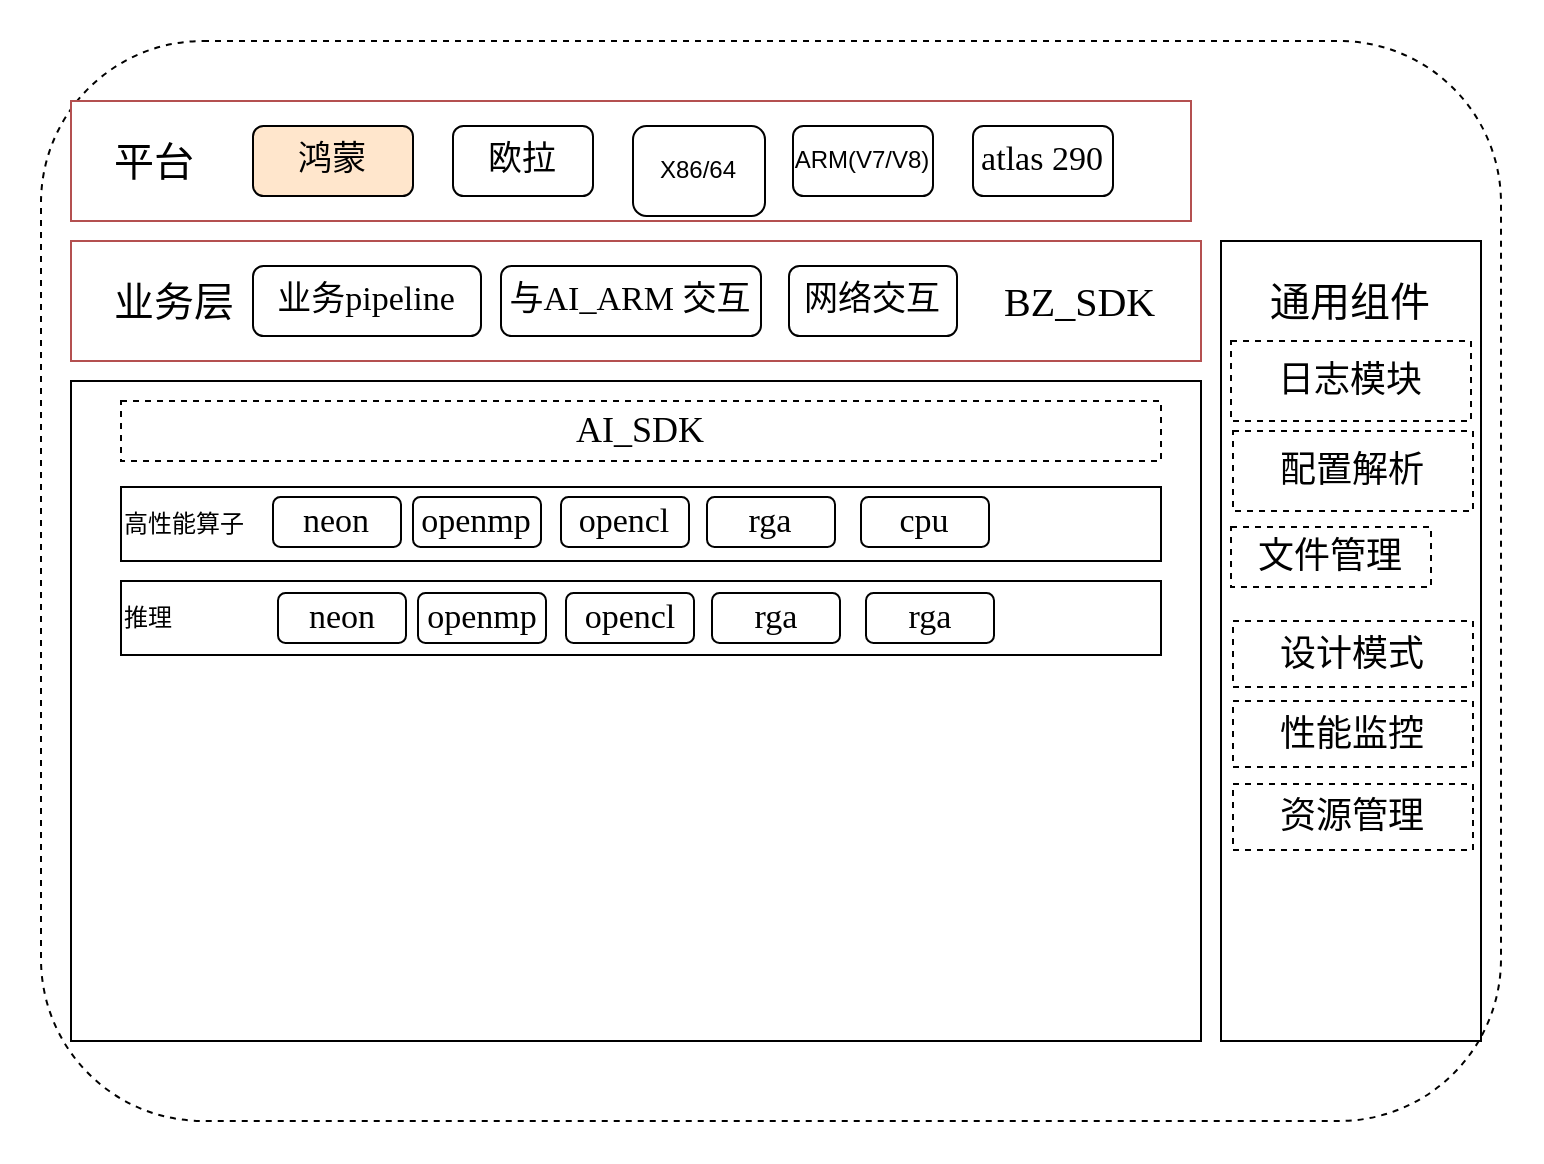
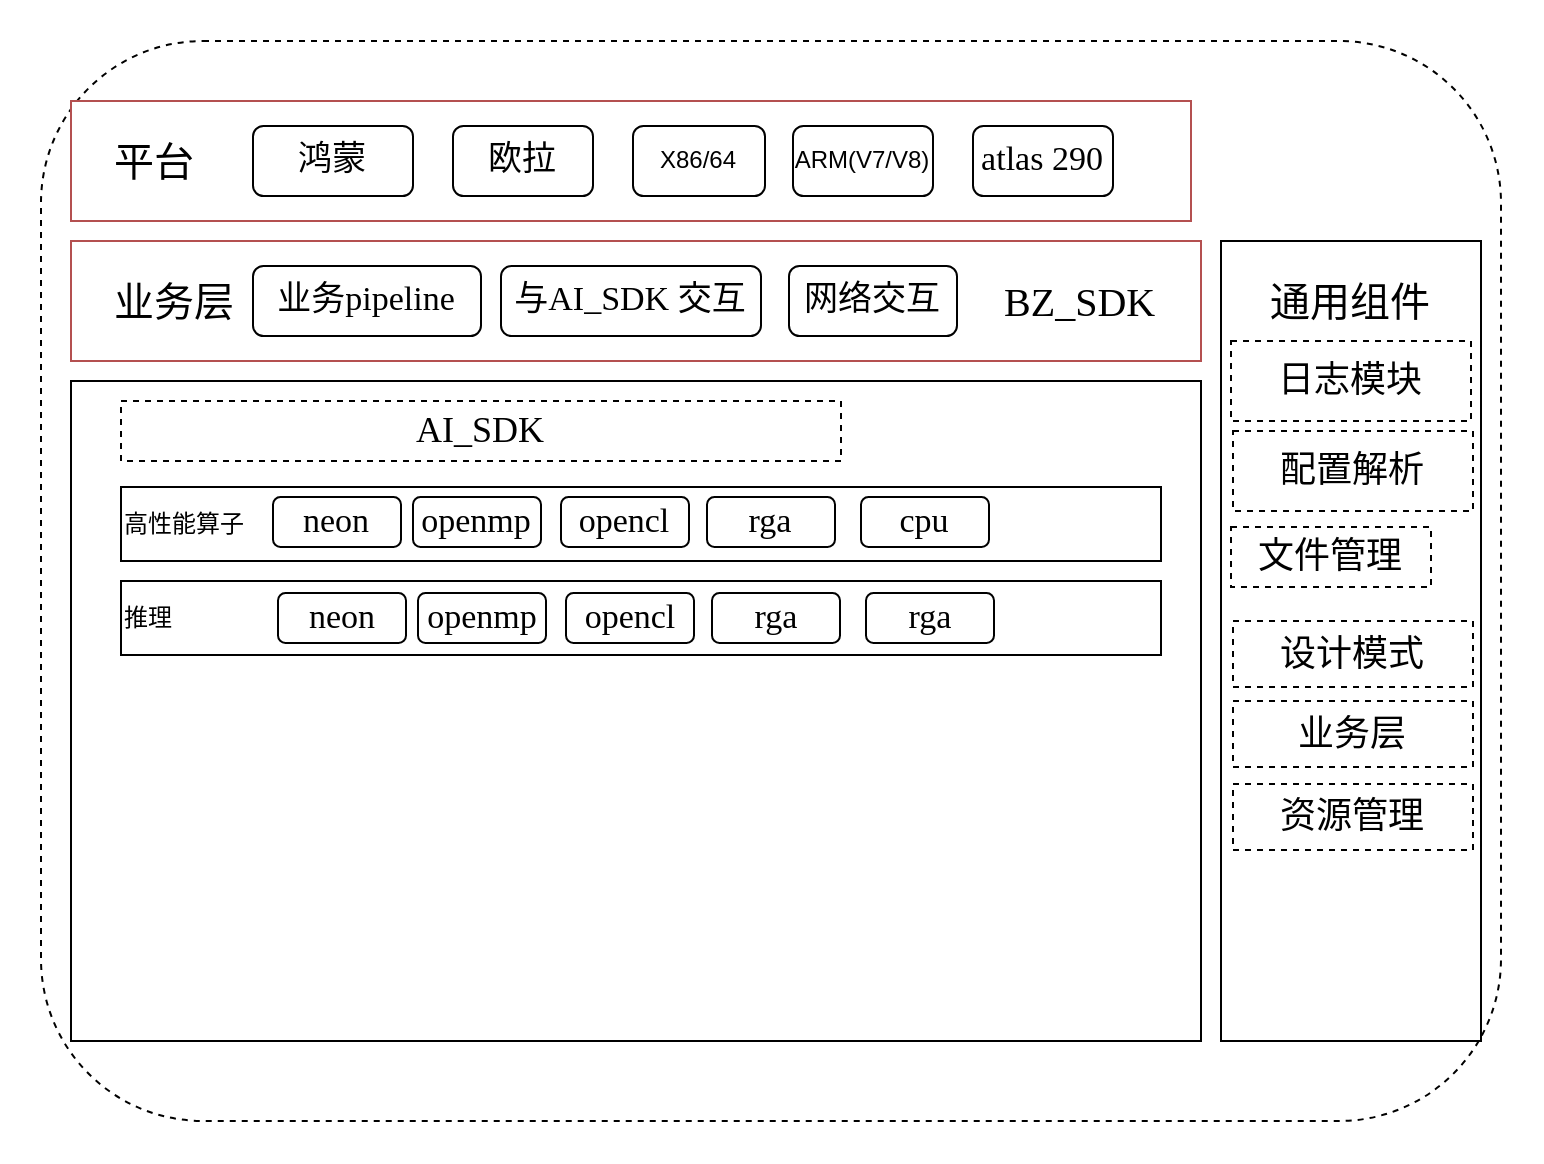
(333, 161) -> (333, 161)
(699, 171) -> (699, 161)
(631, 301) -> (631, 301)
(641, 431) -> (481, 431)
(1353, 735) -> (1353, 735)
